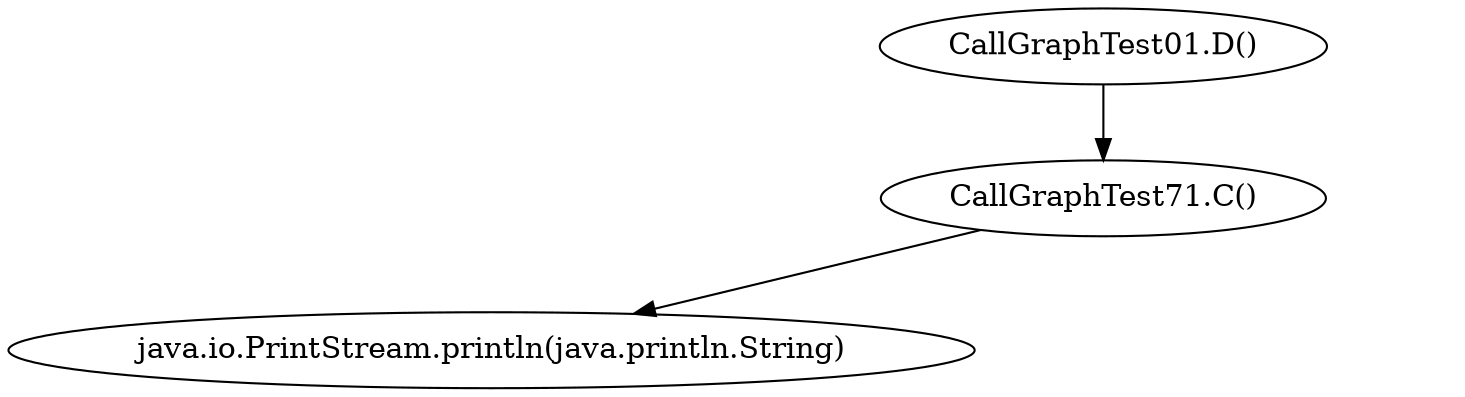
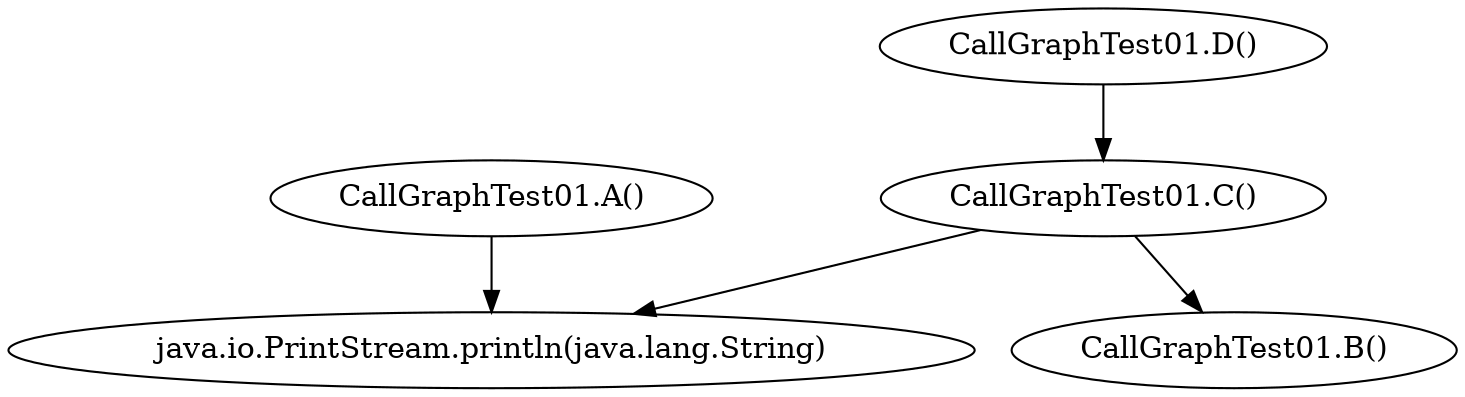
none -> (492, 198)
(1103, 198) -> (1103, 198)
(492, 350) -> (492, 350)
none -> (1234, 350)
